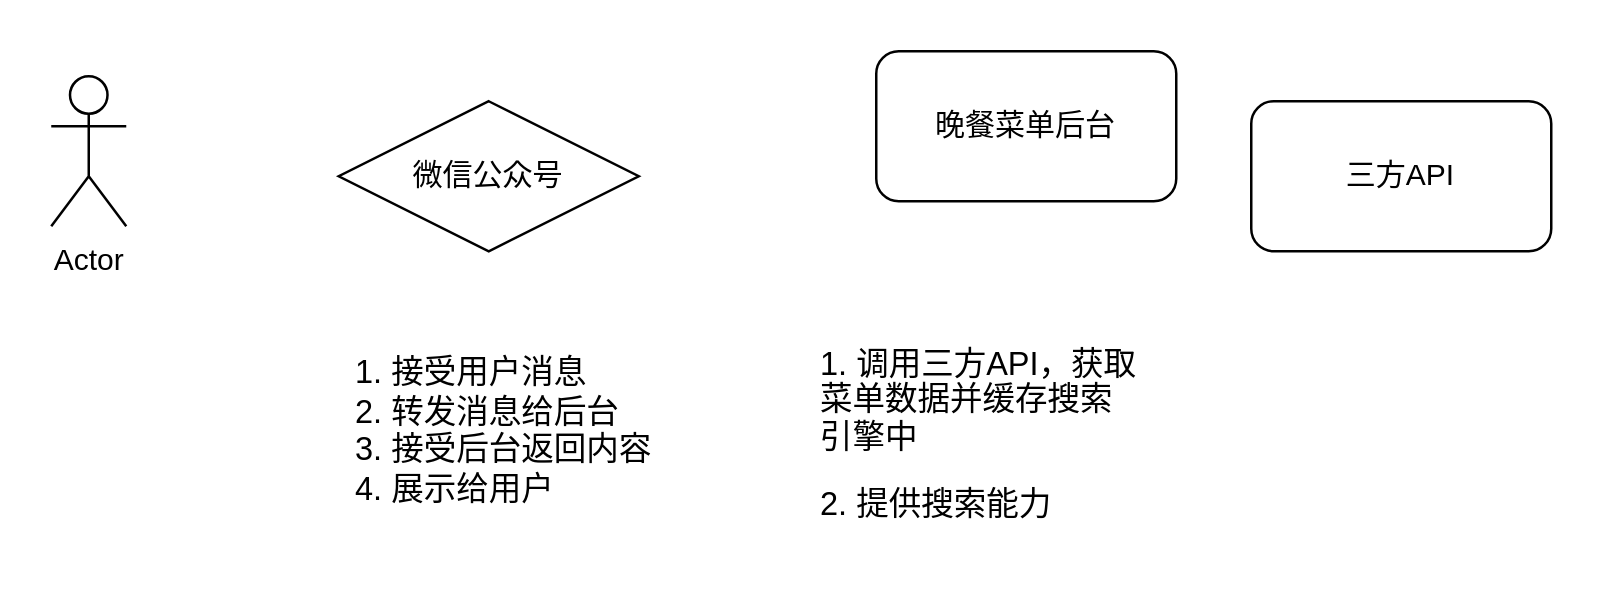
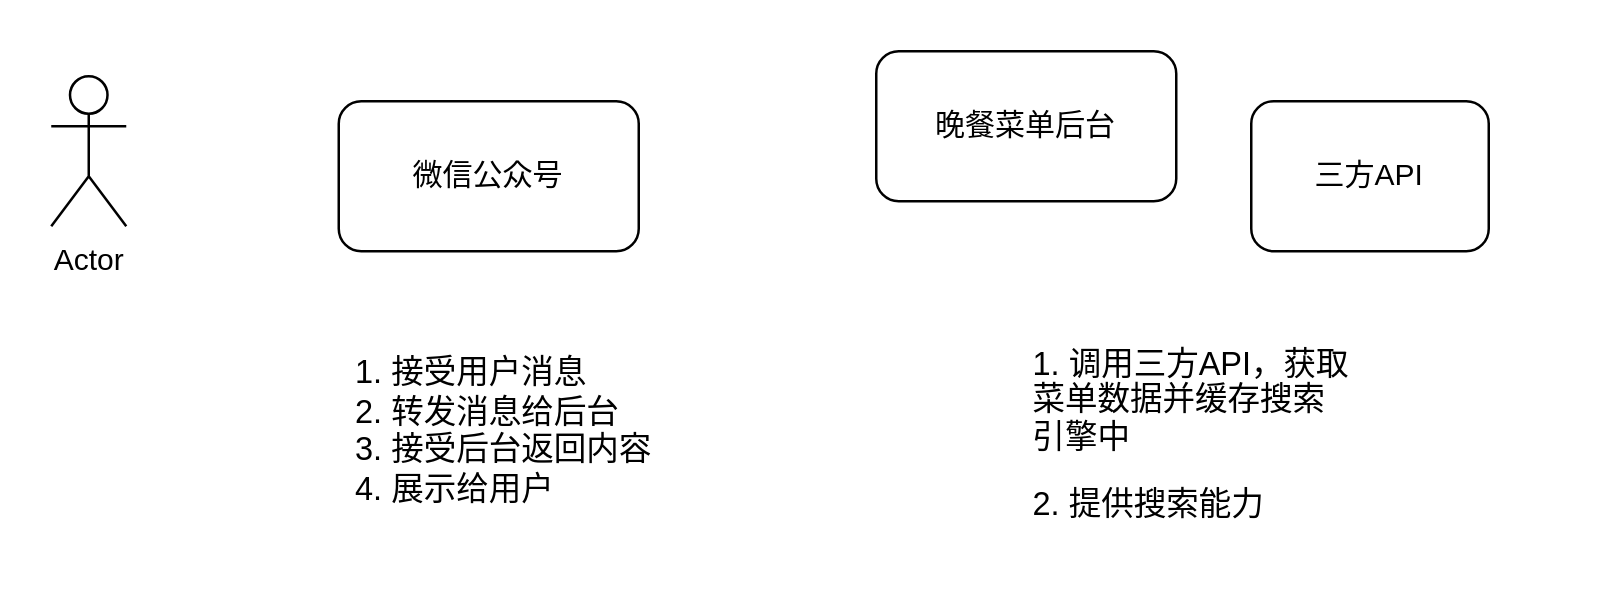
(489, 176) -> (489, 176)
(1401, 176) -> (1370, 176)
(976, 426) -> (1189, 426)
